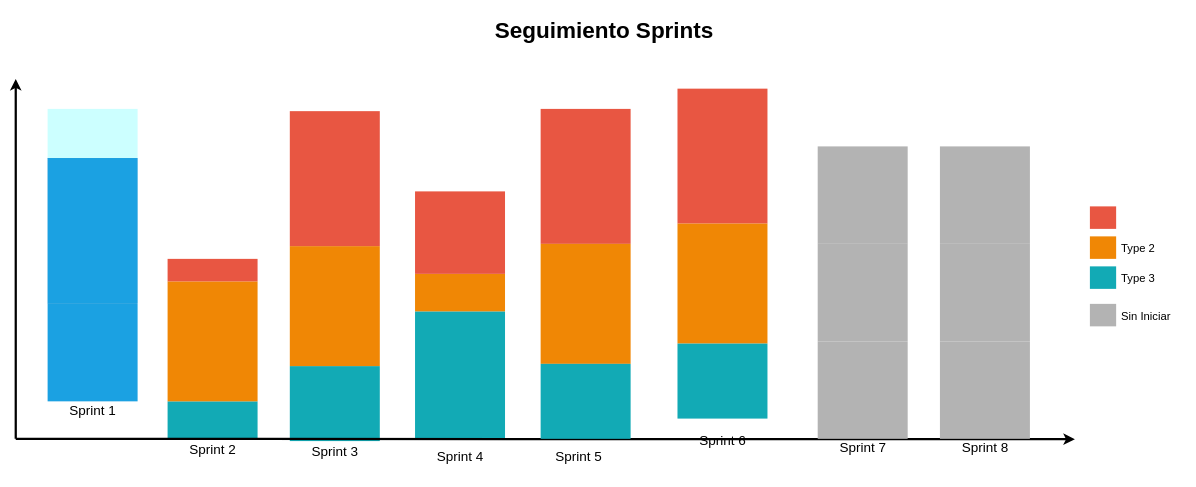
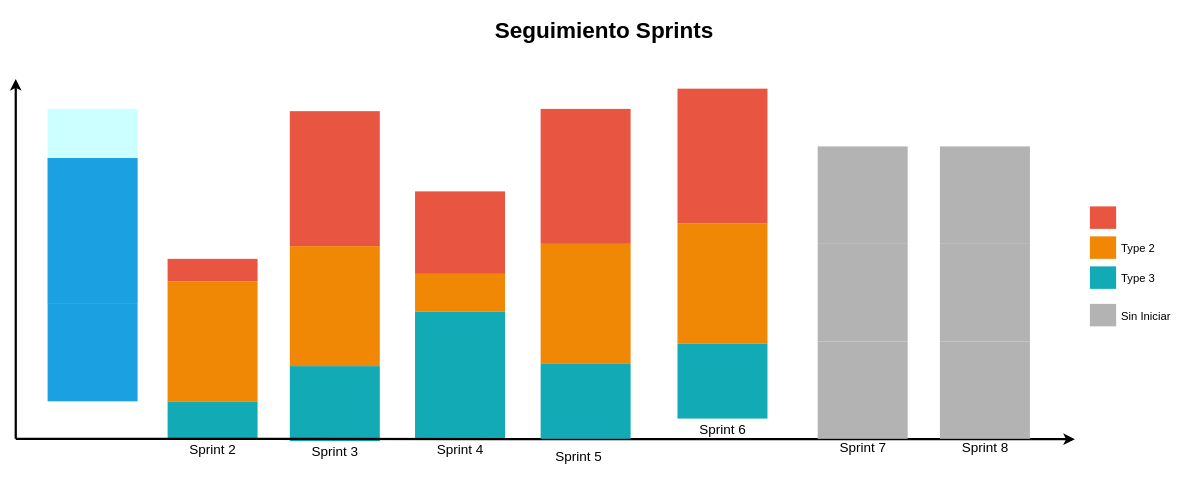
(93, 413) -> none
(723, 443) -> (723, 431)
(460, 459) -> (460, 452)
